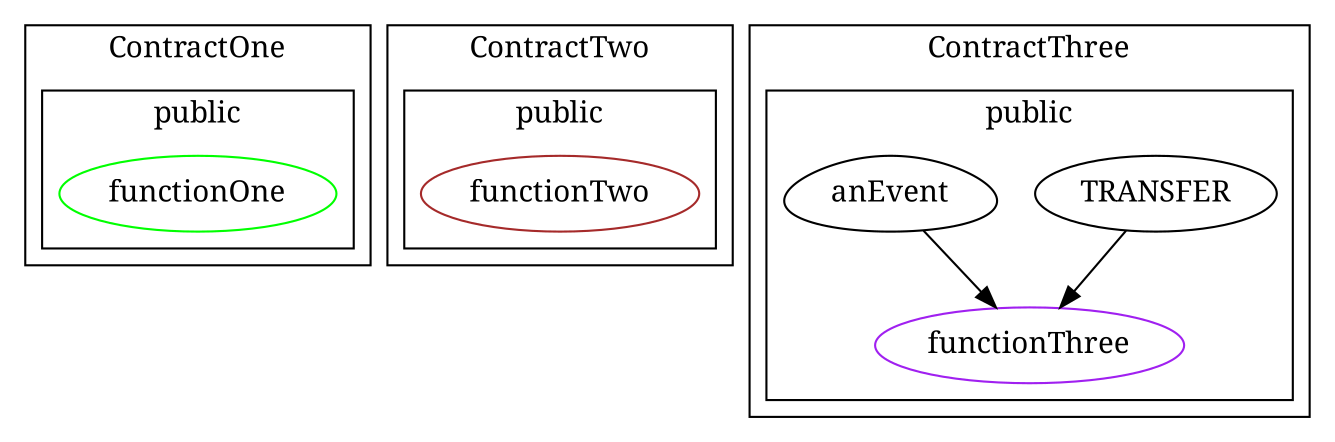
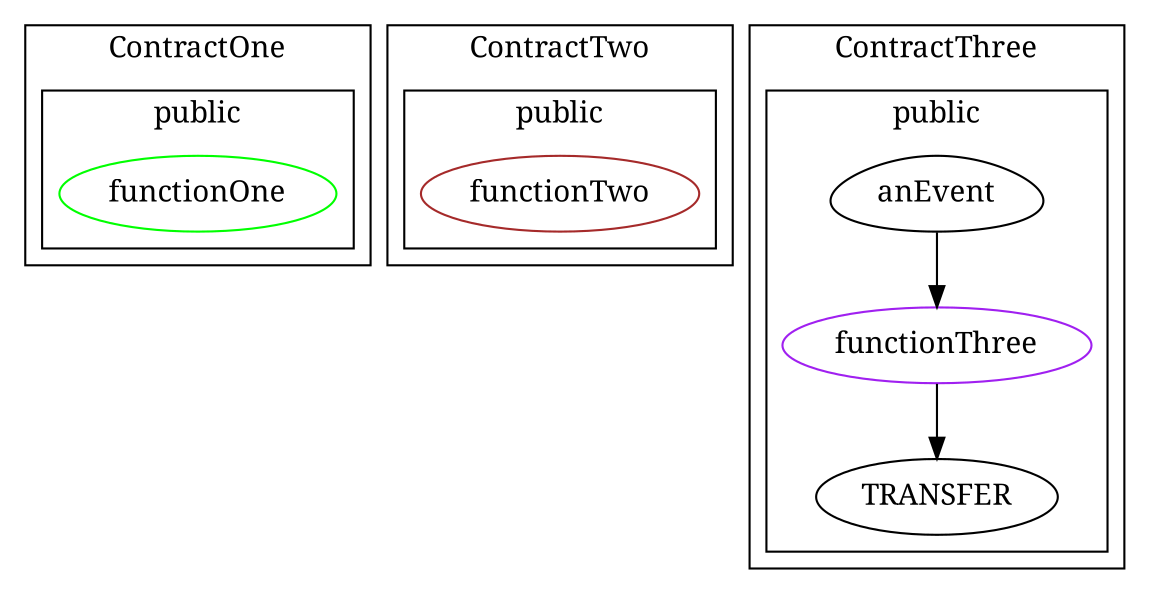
(1100, 261) -> (937, 411)
